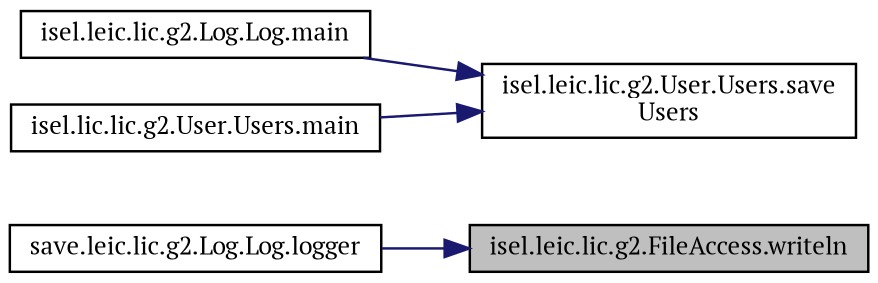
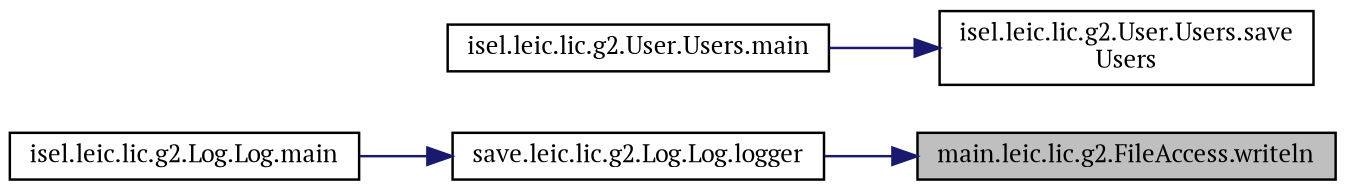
(410, 65) -> (393, 156)
(196, 128) -> (638, 48)
(669, 248) -> (1127, 156)
